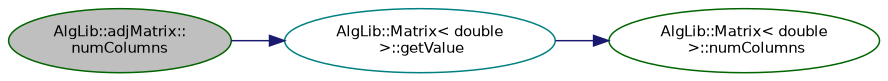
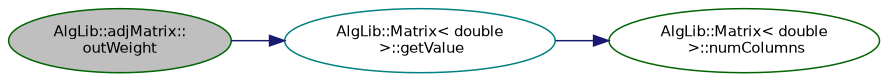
(120, 41) -> (120, 41)
